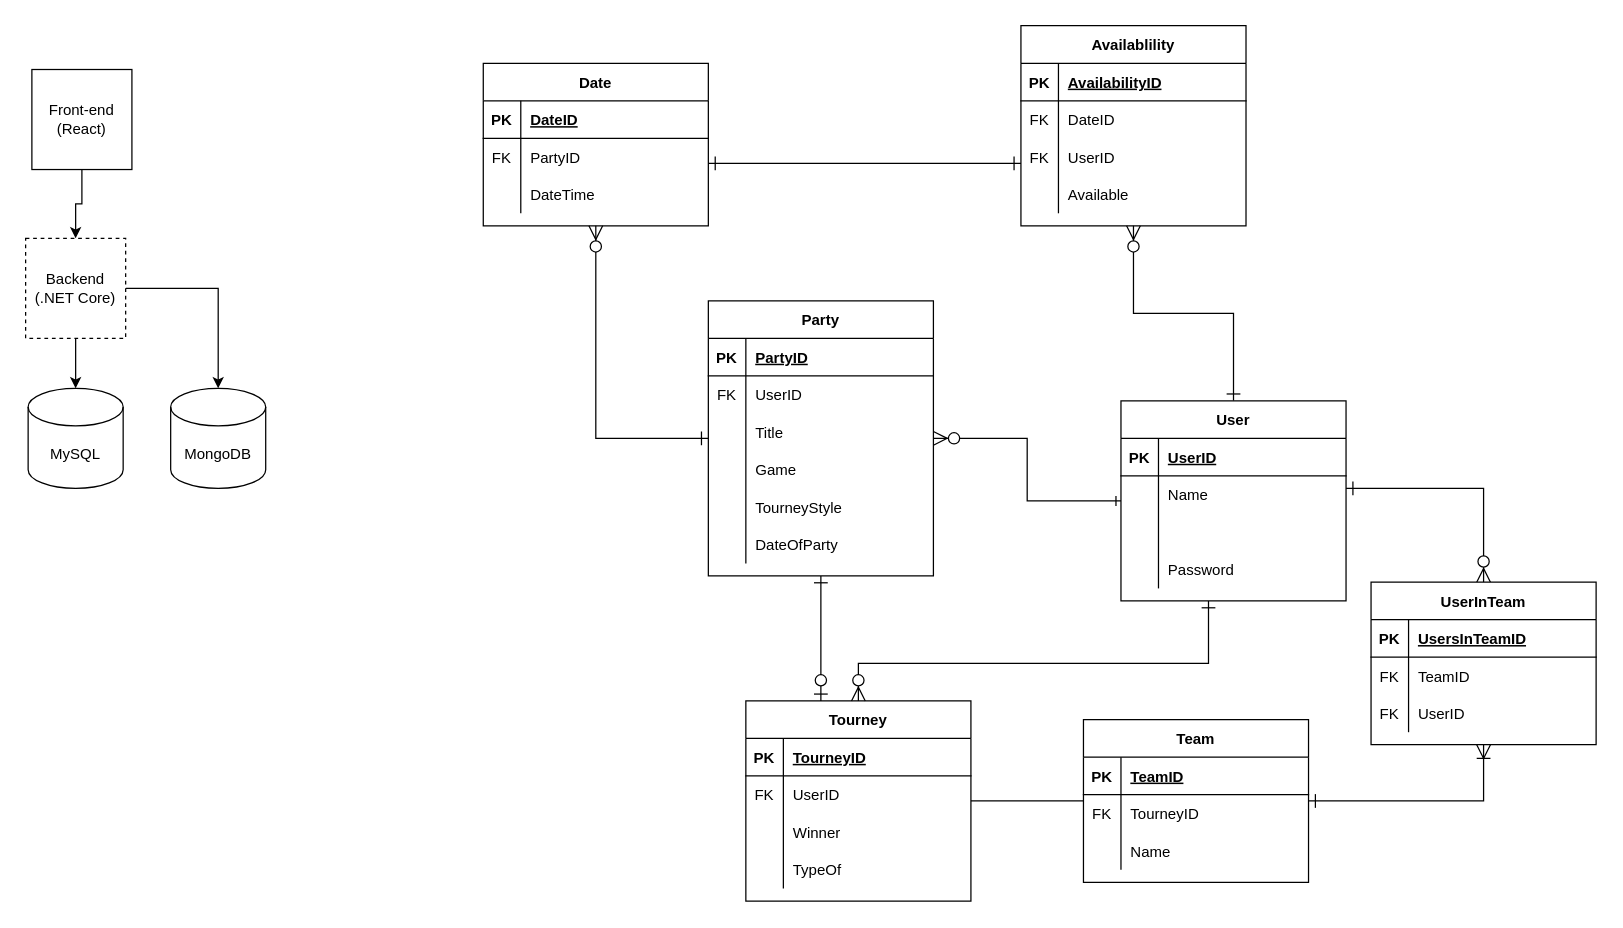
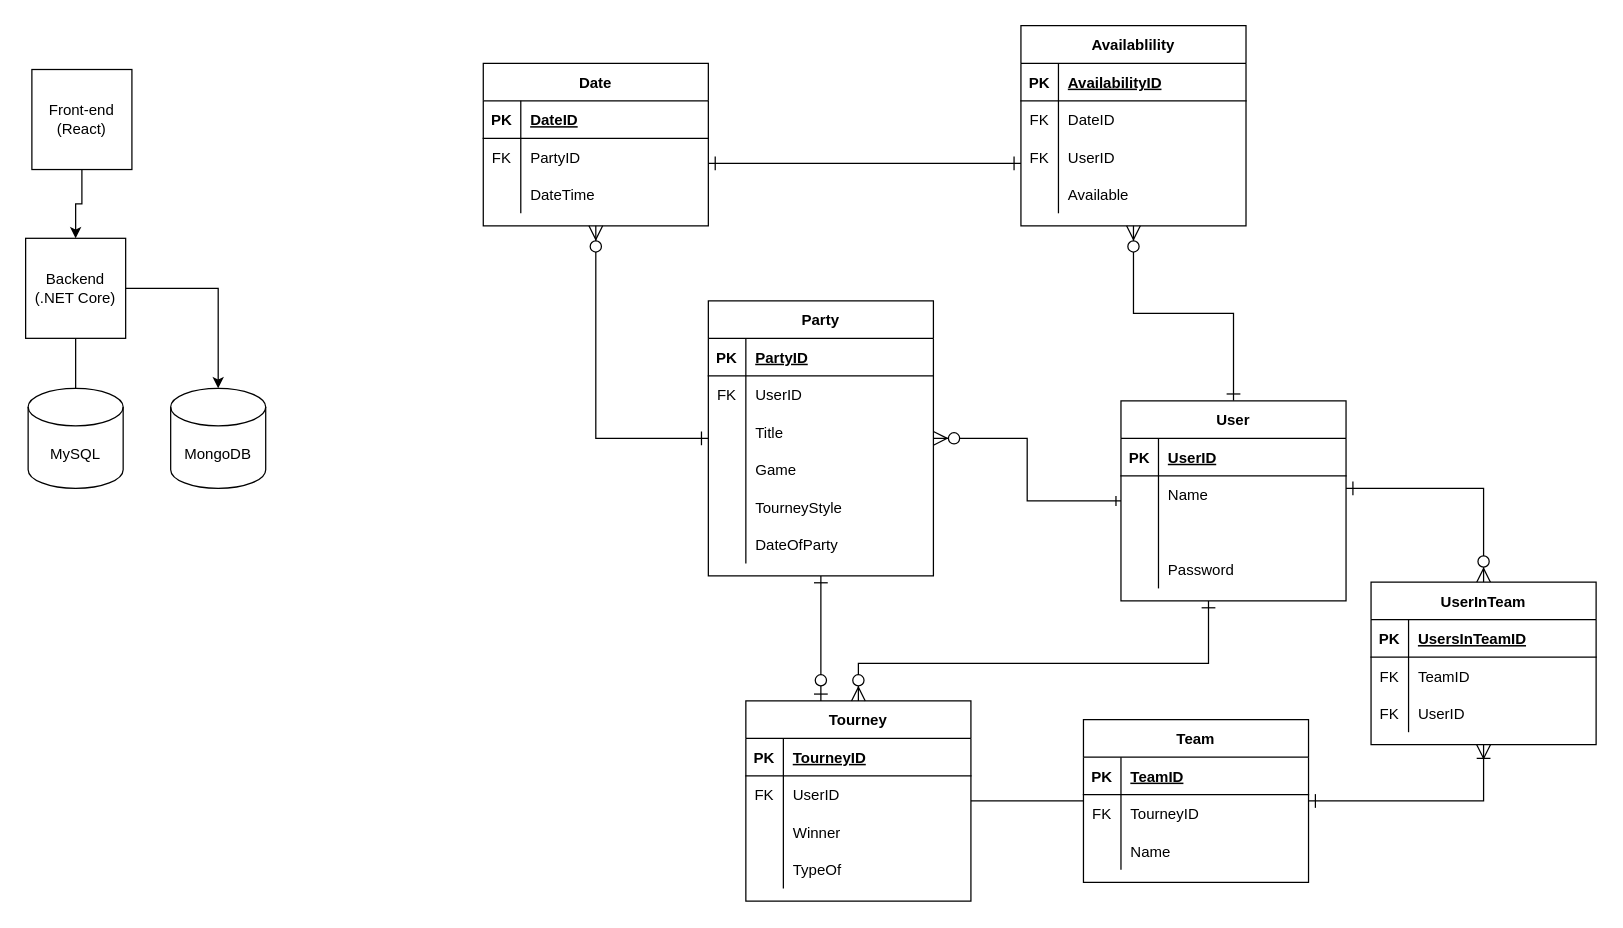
(76, 288) -> (76, 288)
(76, 378) -> (76, 381)
